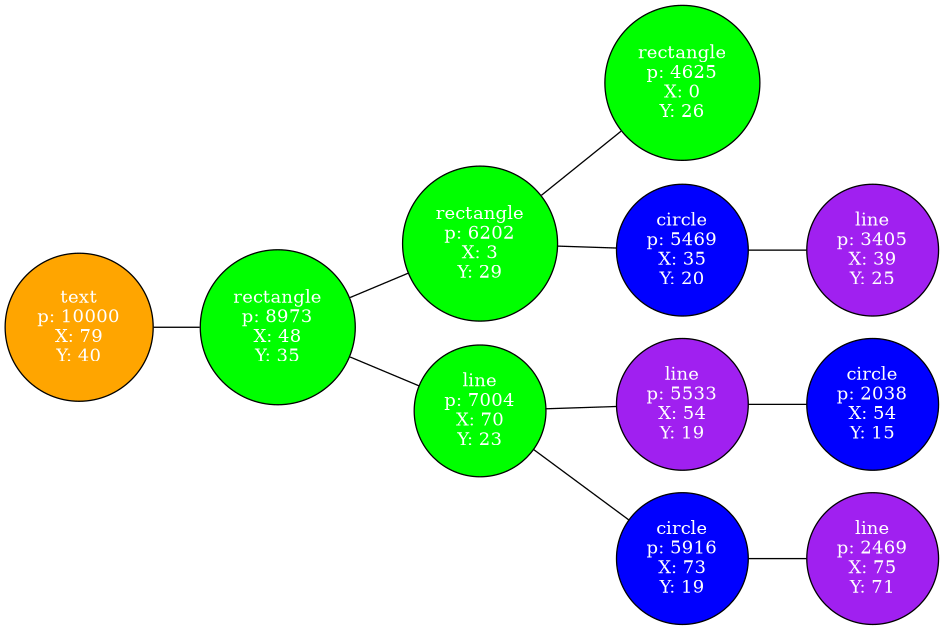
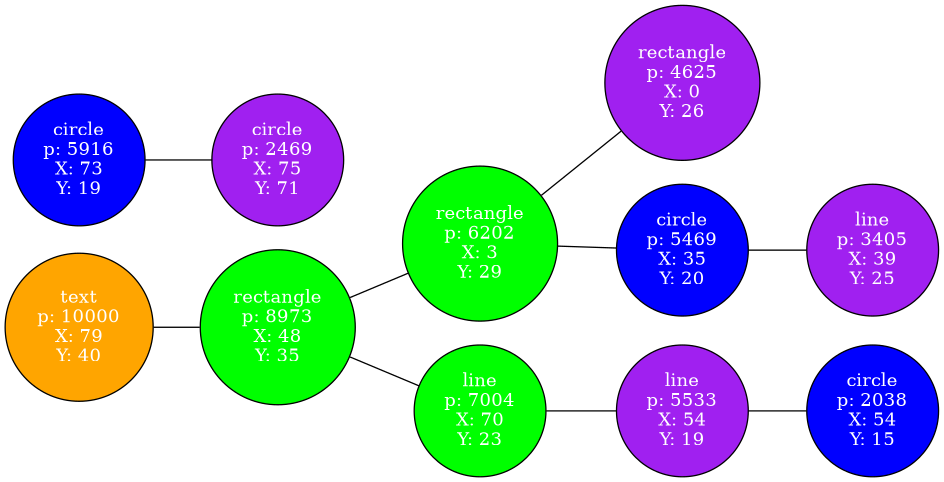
(682, 83) -> (682, 83)
(581, 485) -> none
(873, 559) -> (278, 160)
